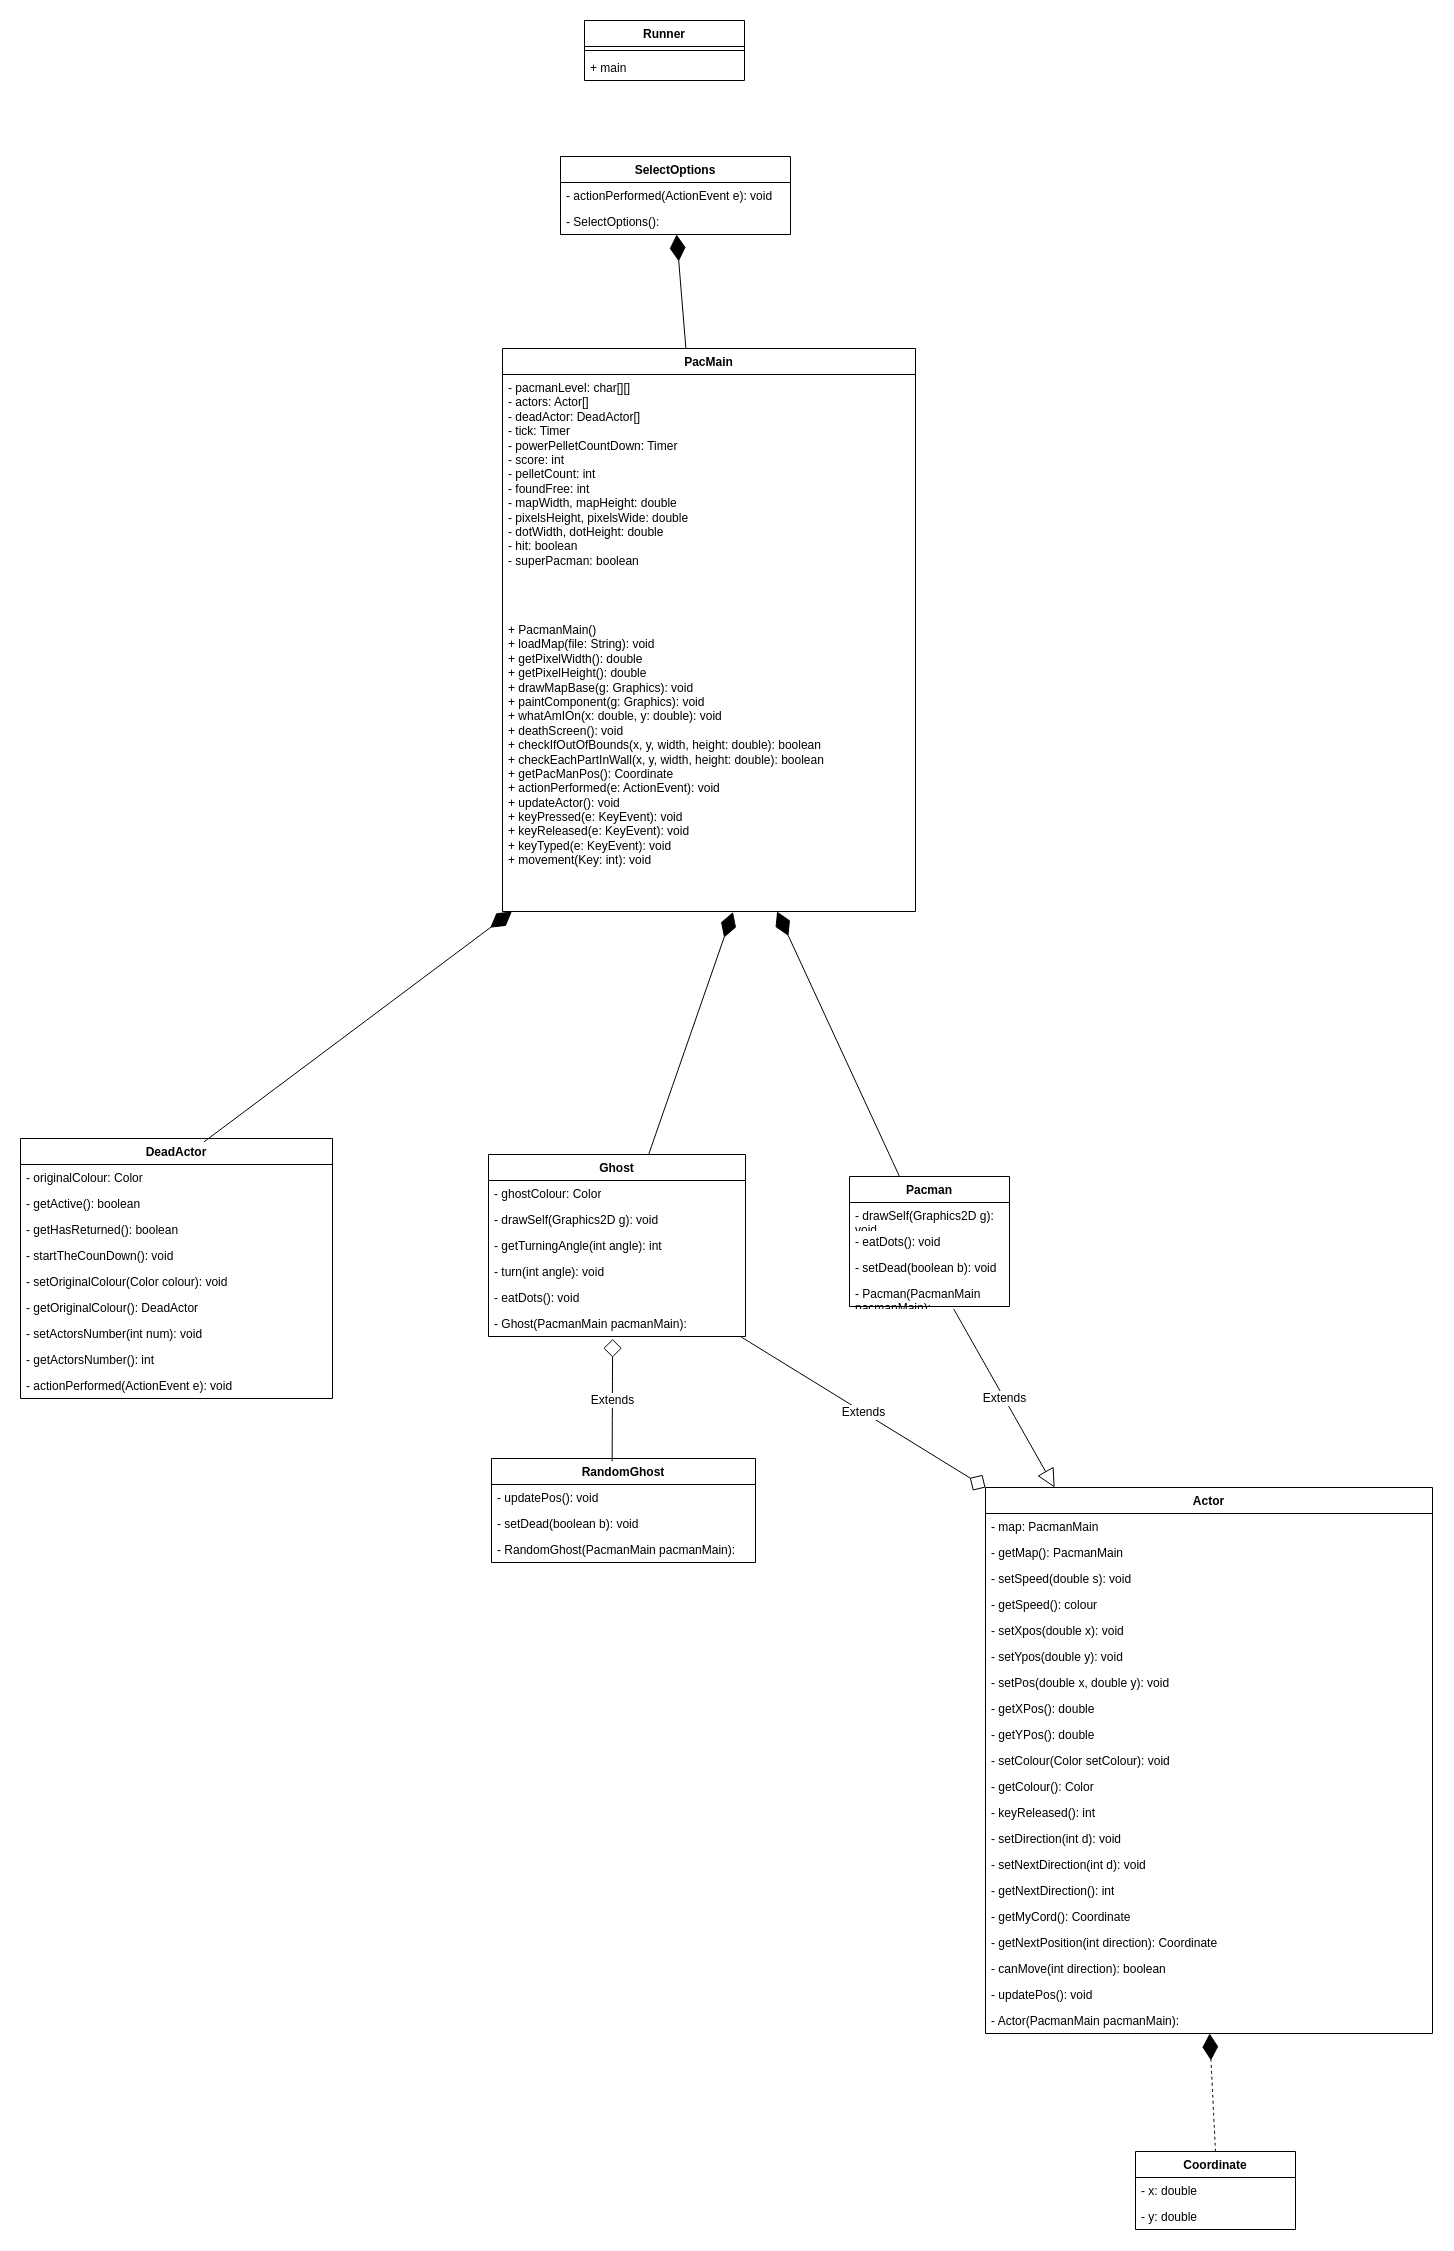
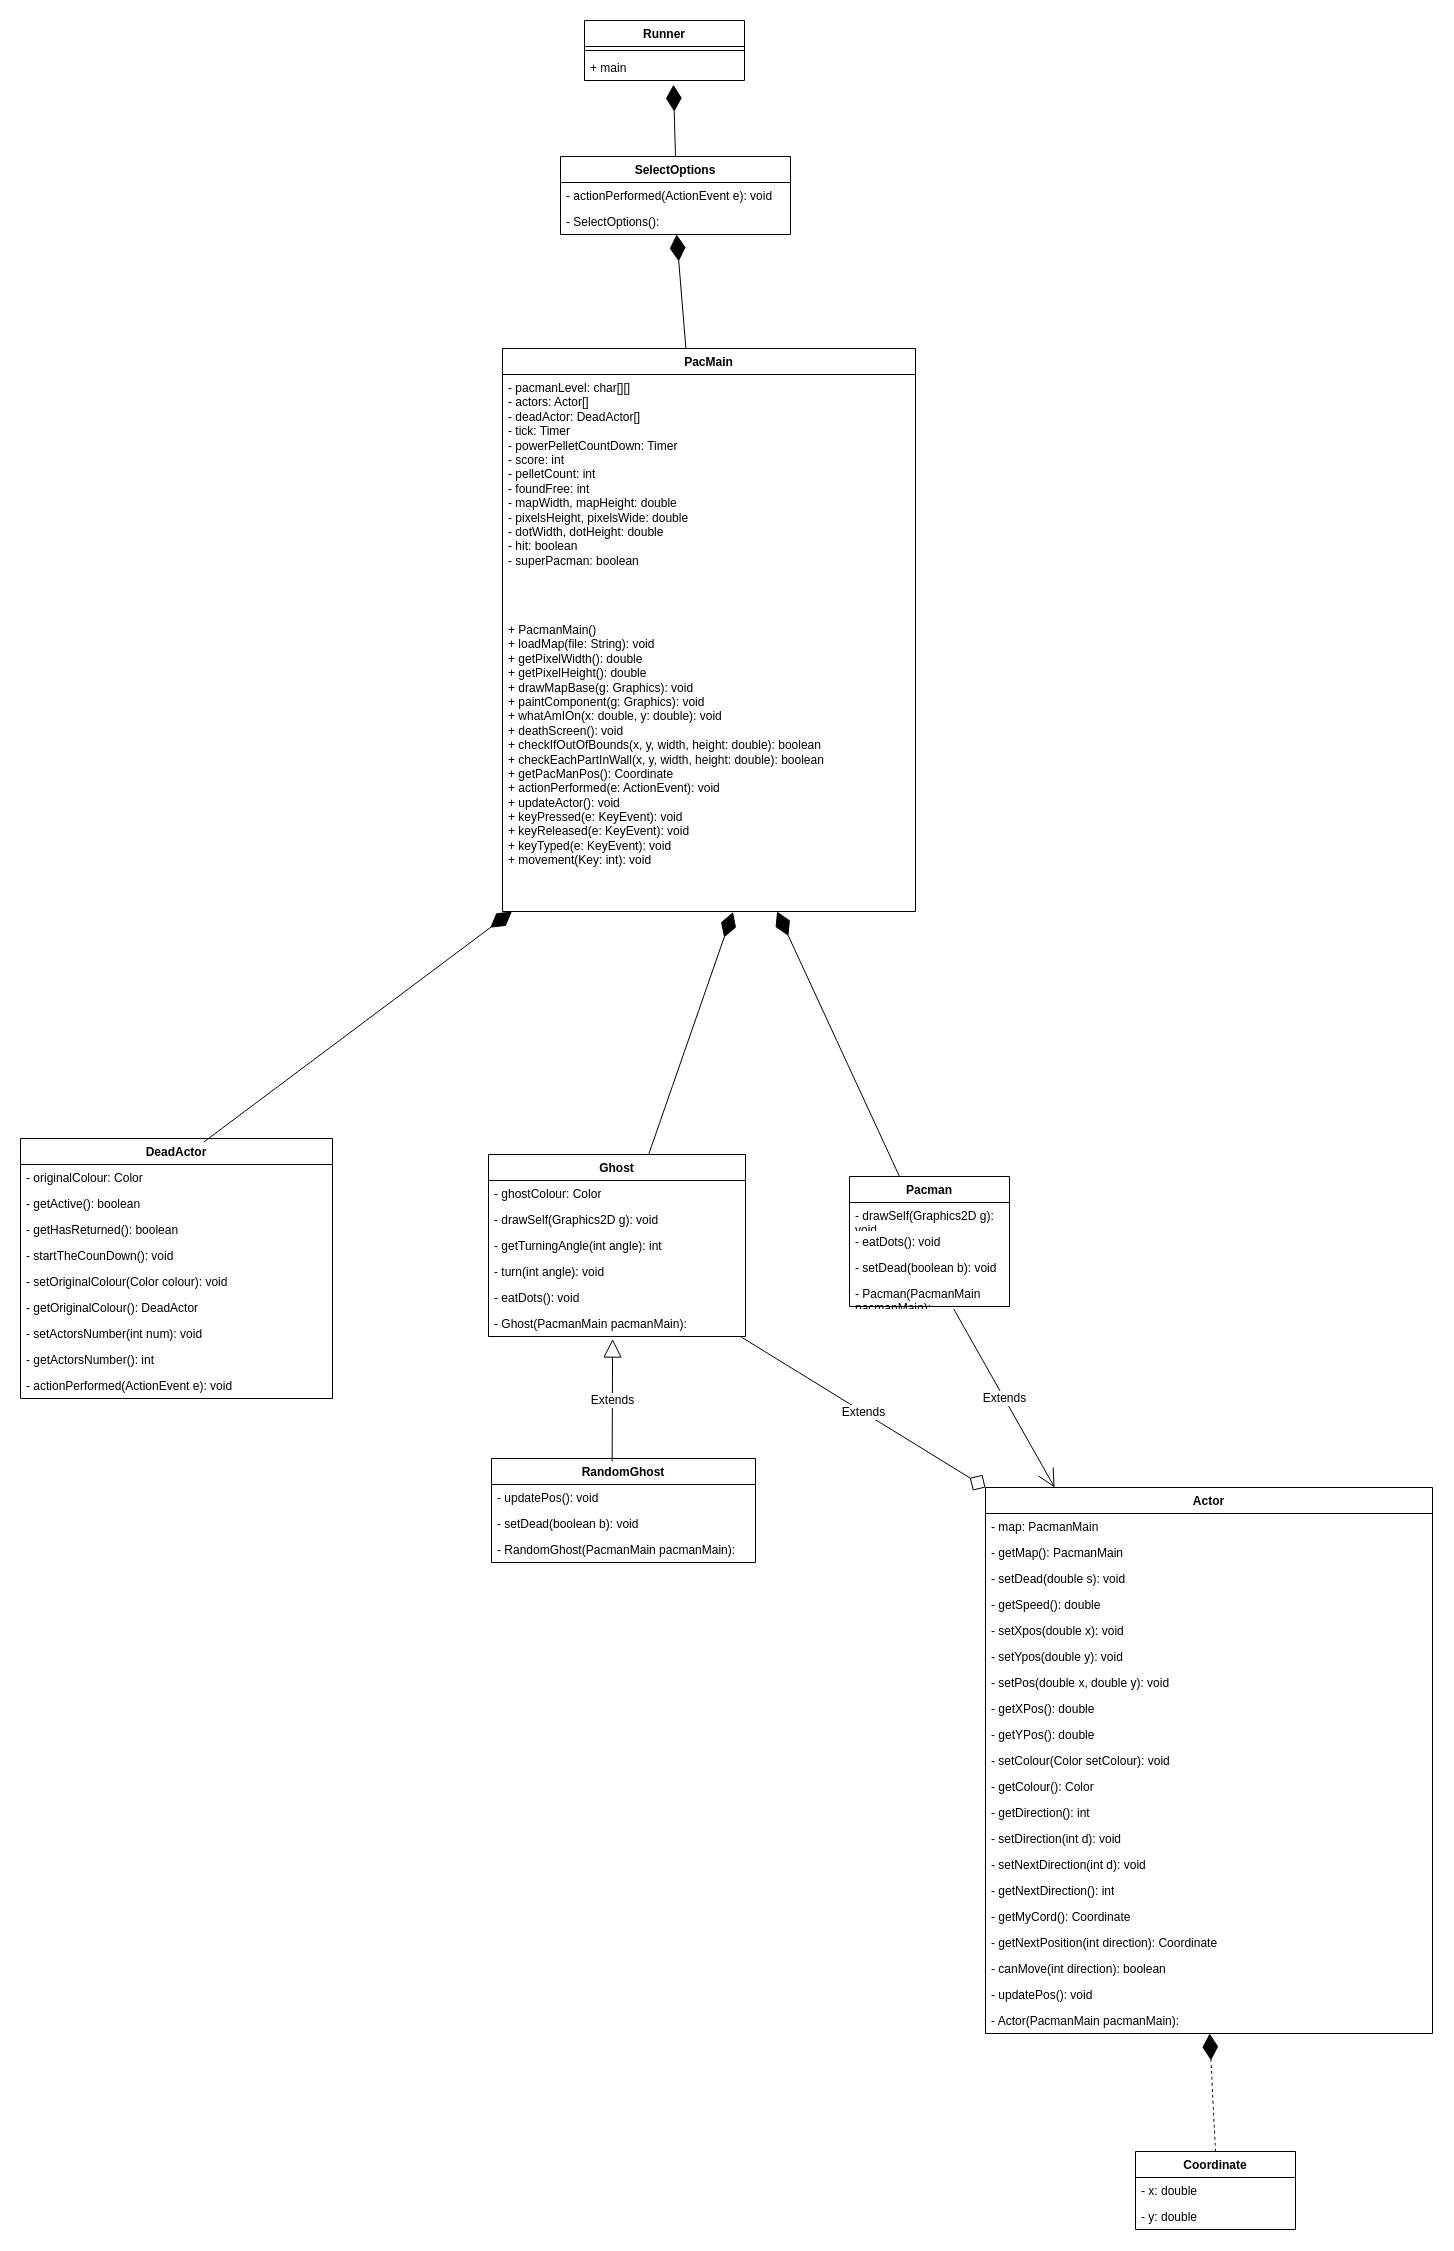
none -> (675, 134)
(613, 1358) -> (613, 1358)
(1045, 1470) -> (1049, 1477)
(1070, 1580) -> (1066, 1580)
(1052, 1606) -> (1052, 1606)
(1051, 1814) -> (1053, 1814)
